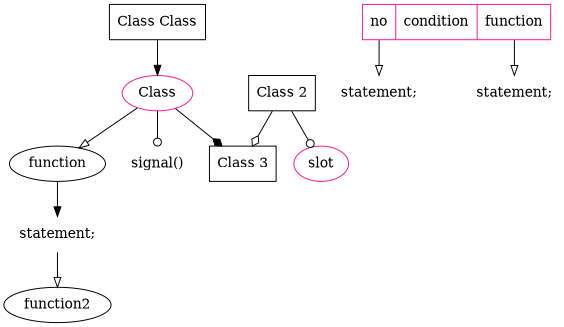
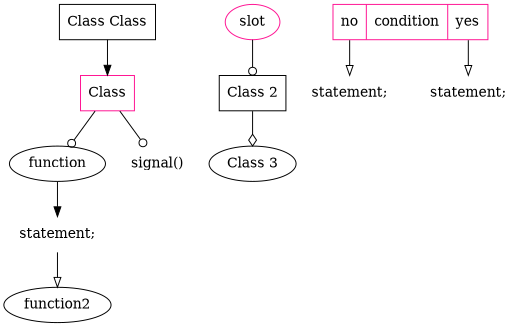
(514, 22) -> (468, 22)
(157, 93) -> (107, 93)
(194, 124) -> none
(112, 125) -> (85, 125)
(300, 126) -> (253, 53)
(243, 164) -> (253, 164)
